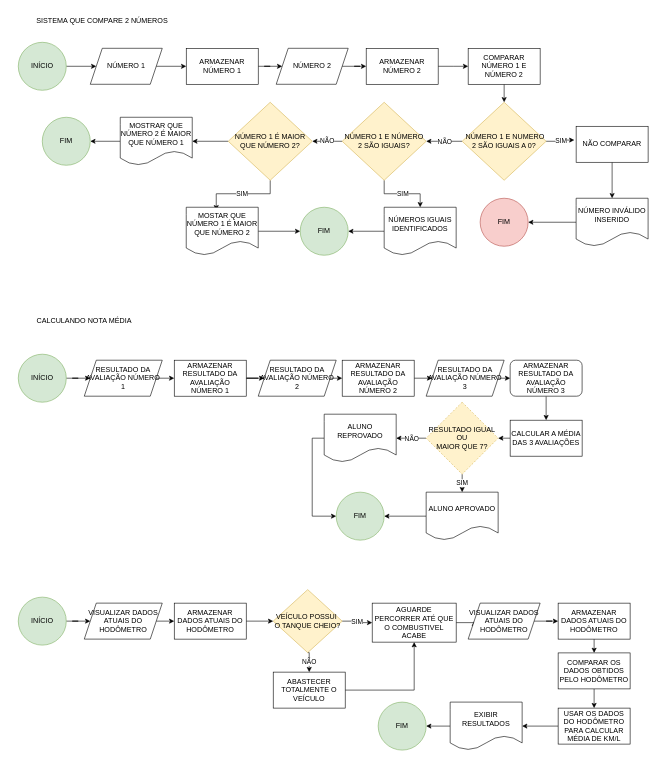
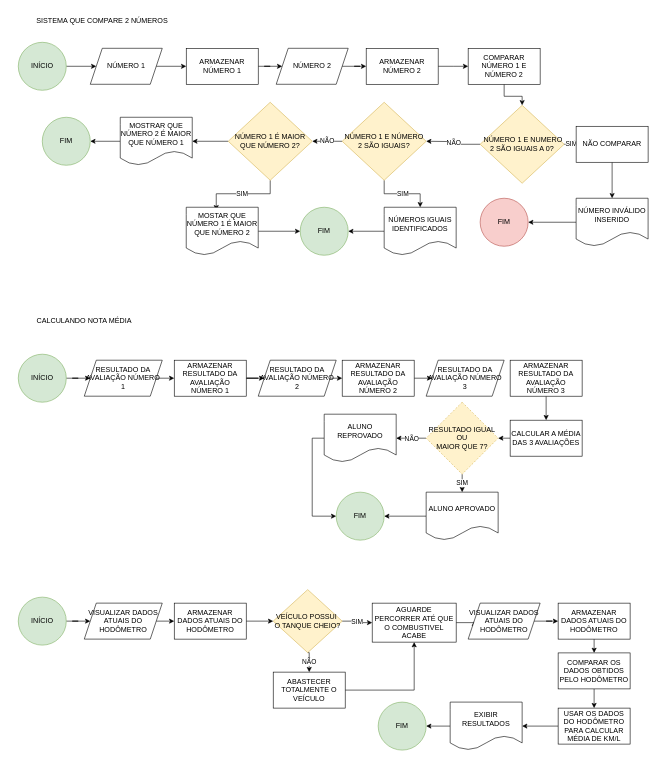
(504, 141) -> (522, 144)
(504, 378) -> none
(546, 378) -> (546, 378)
